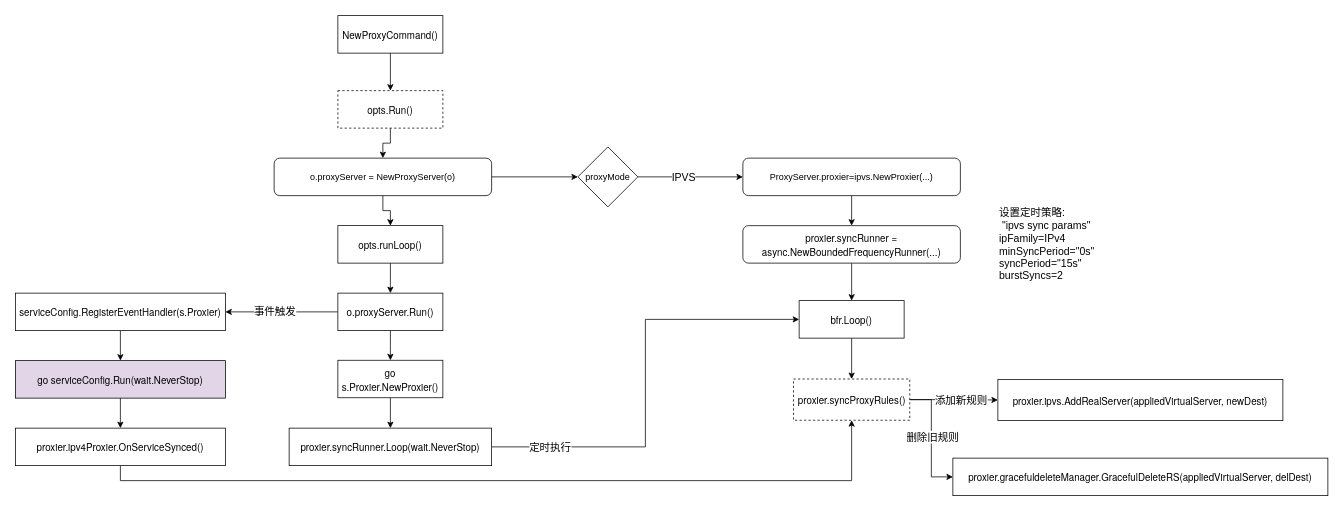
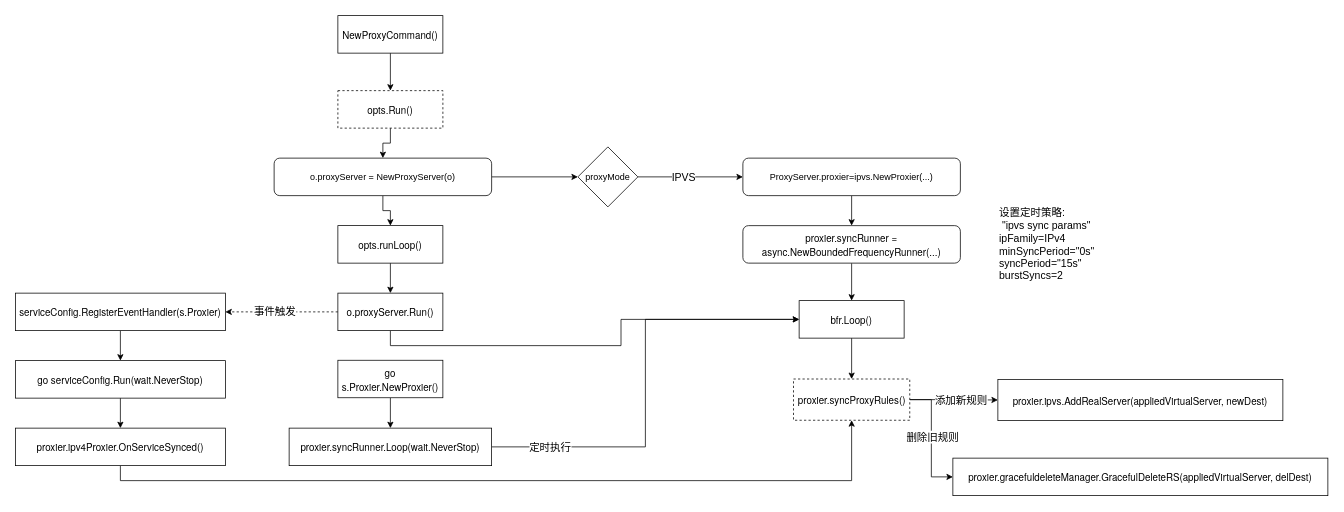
(316, 312) -> (316, 312)
(390, 349) -> (529, 345)
(120, 379) -> (120, 379)
